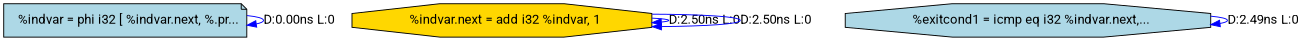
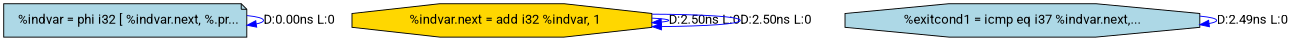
(1028, 20) -> (1022, 20)
